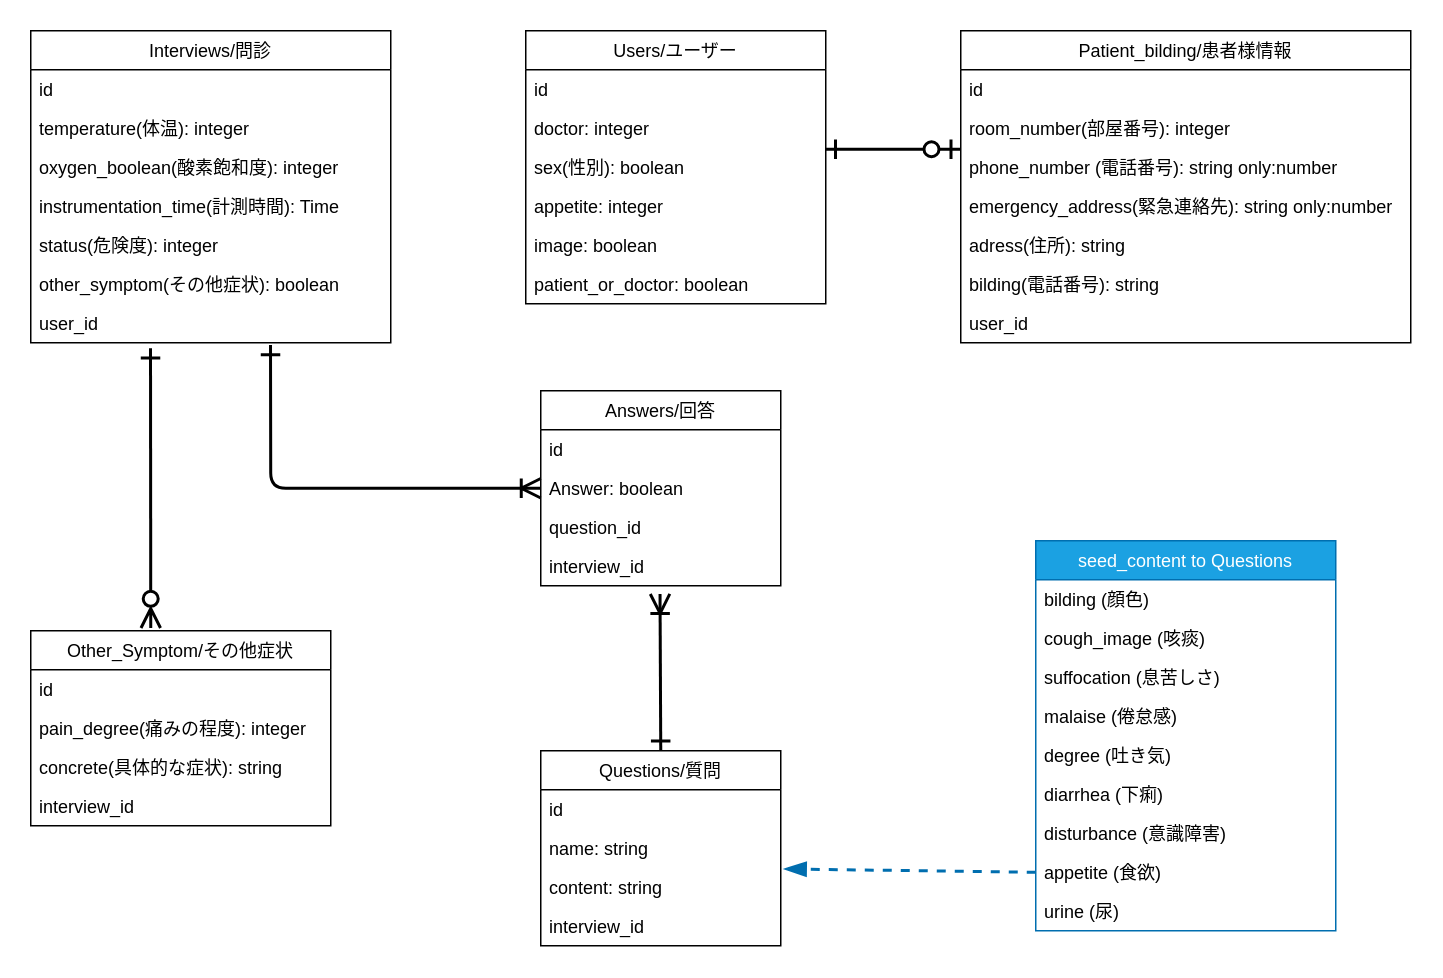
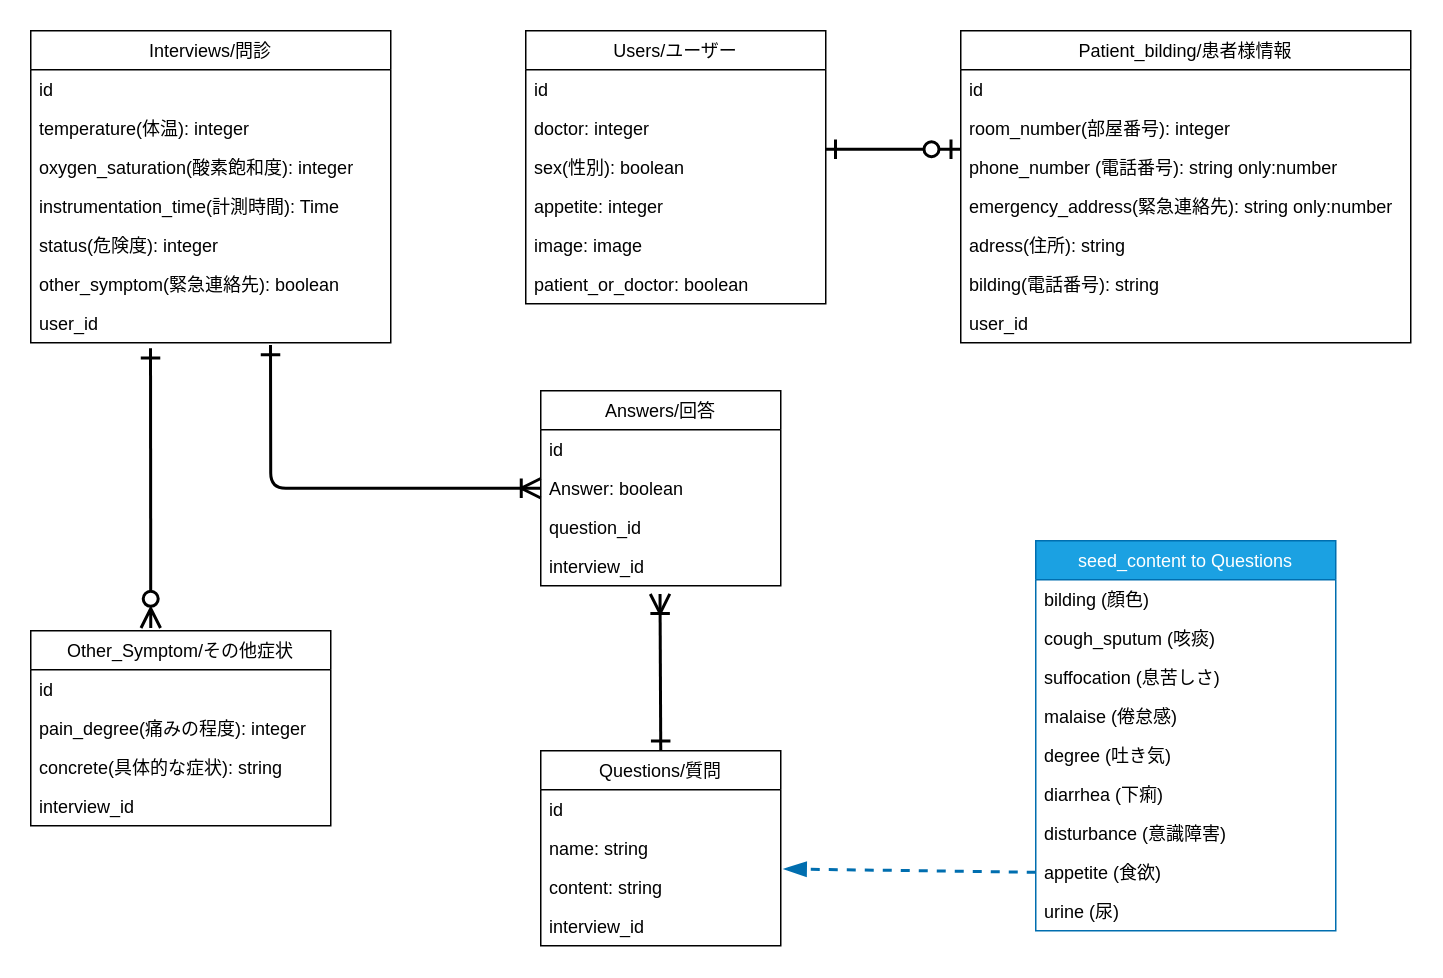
(201, 168) -> (216, 168)
(595, 246) -> (585, 246)
(198, 285) -> (198, 285)
(1128, 639) -> (1135, 639)
